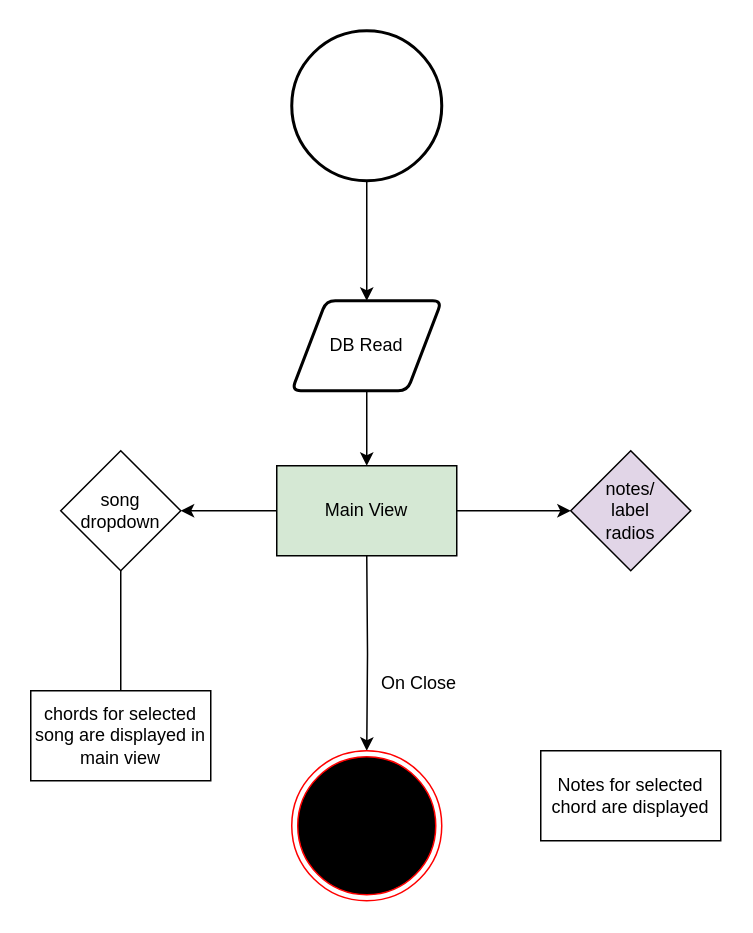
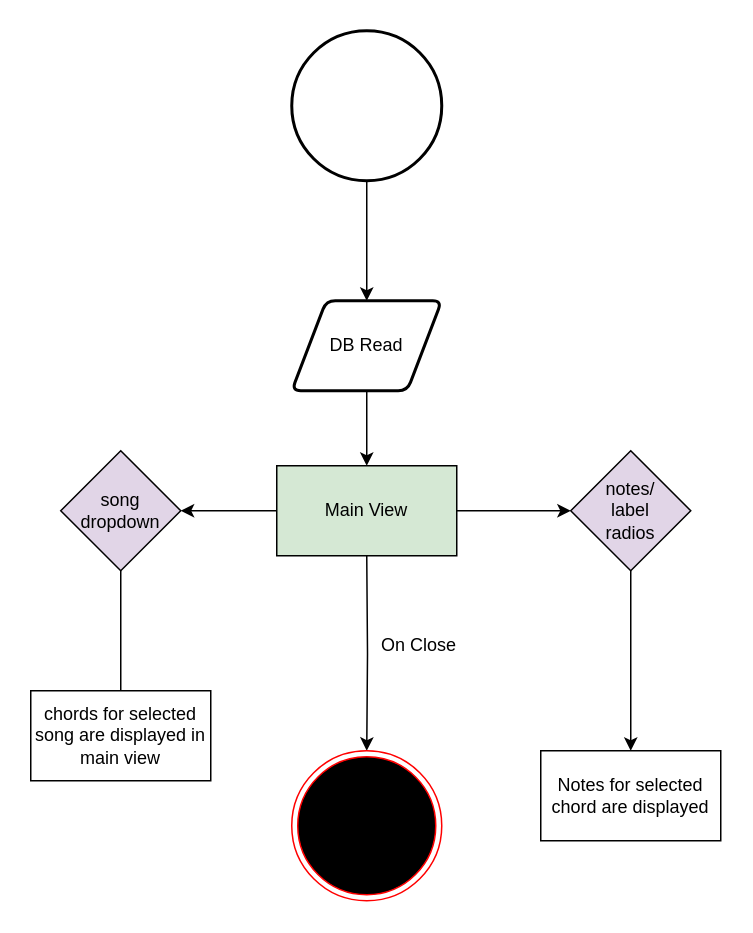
(121, 511) -> (121, 511)
none -> (631, 656)
(419, 683) -> (419, 646)
